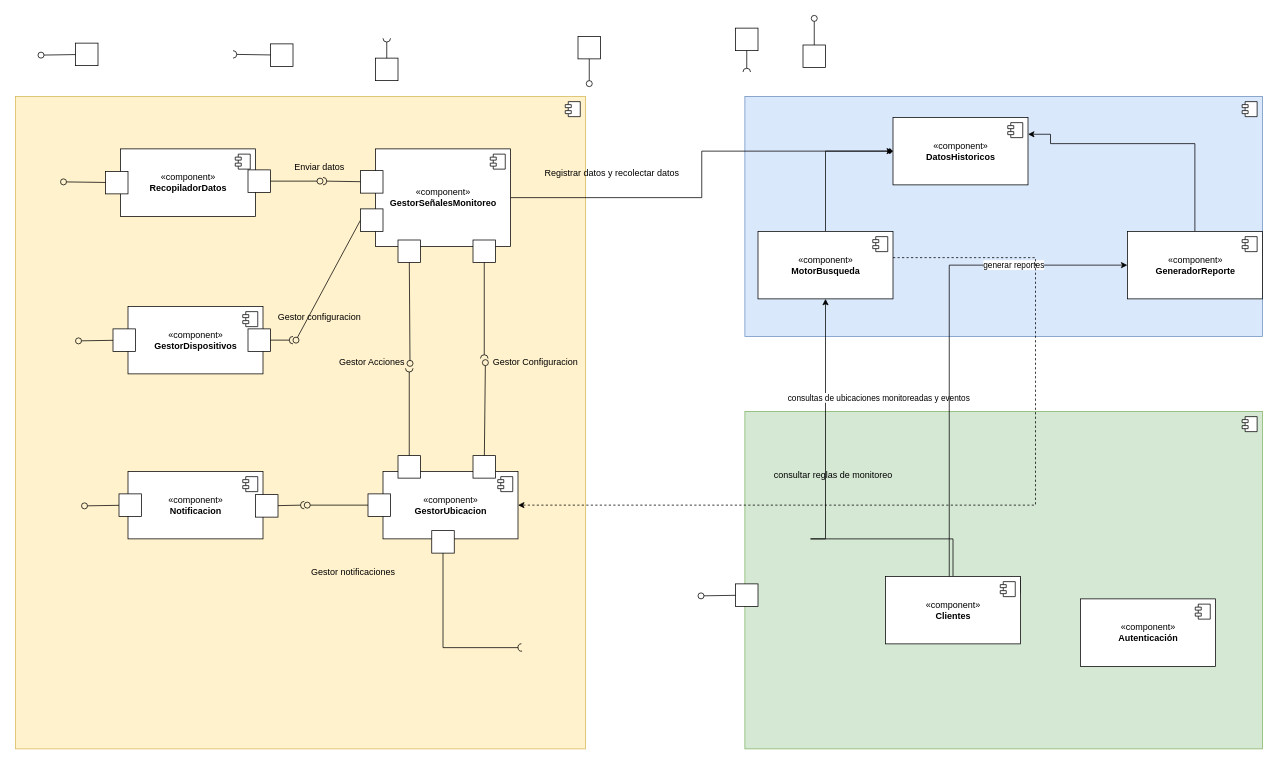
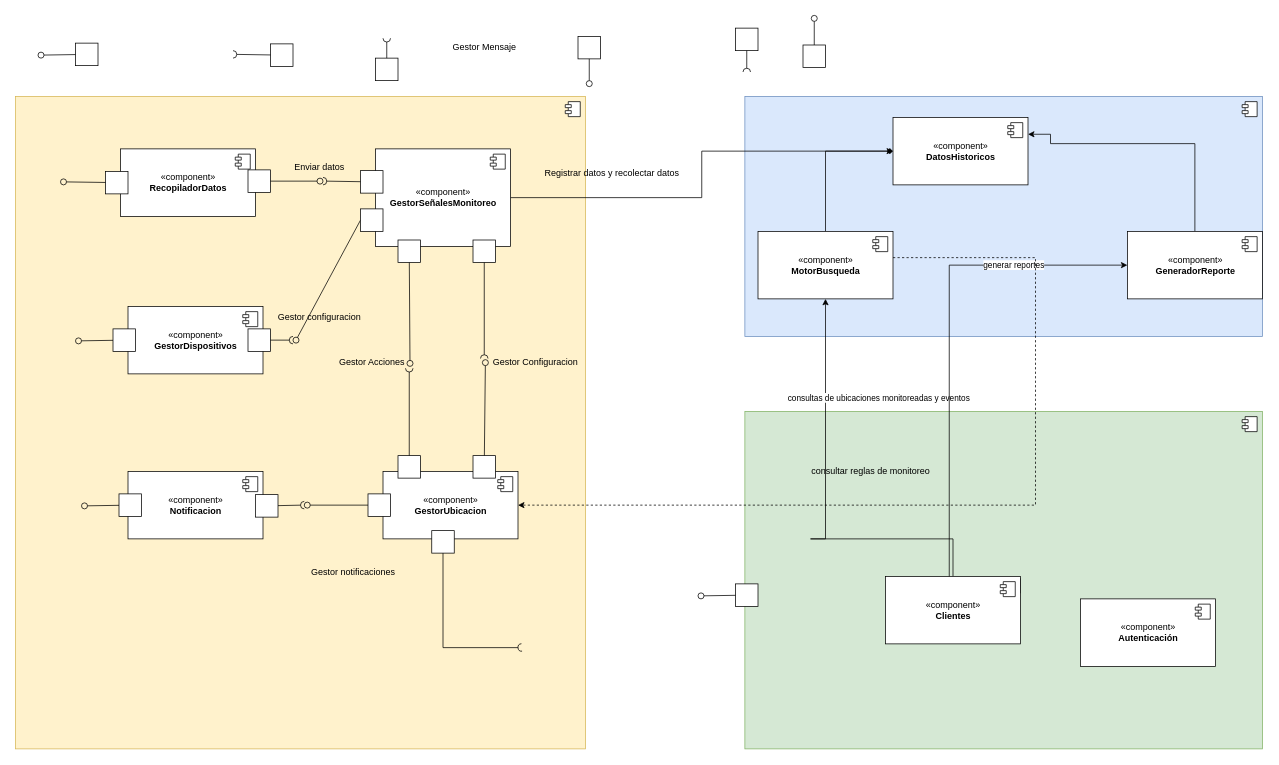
none -> (484, 47)
(833, 475) -> (870, 471)
